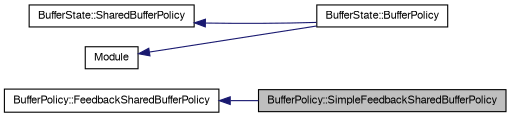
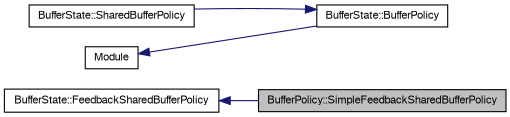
(261, 23) -> (250, 9)
(112, 101) -> (112, 101)
